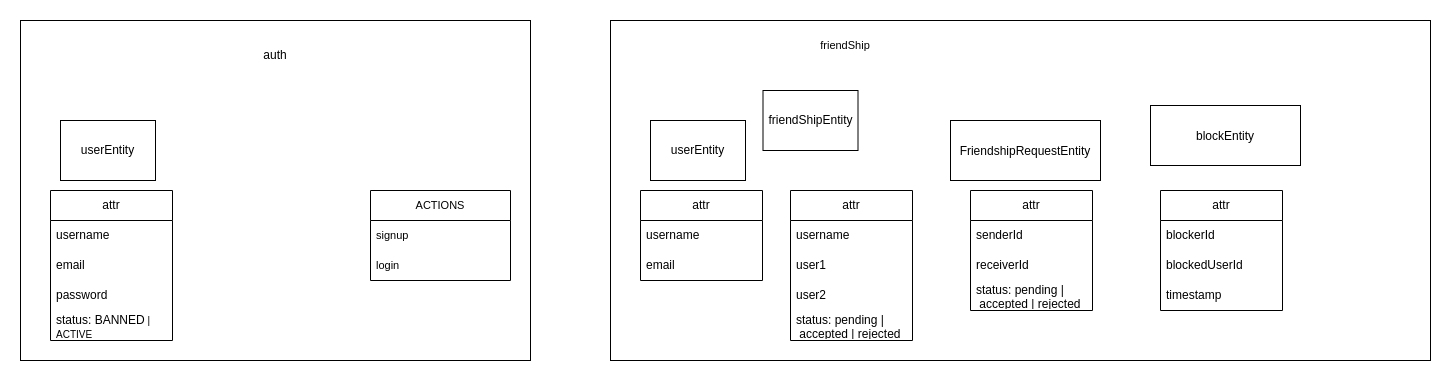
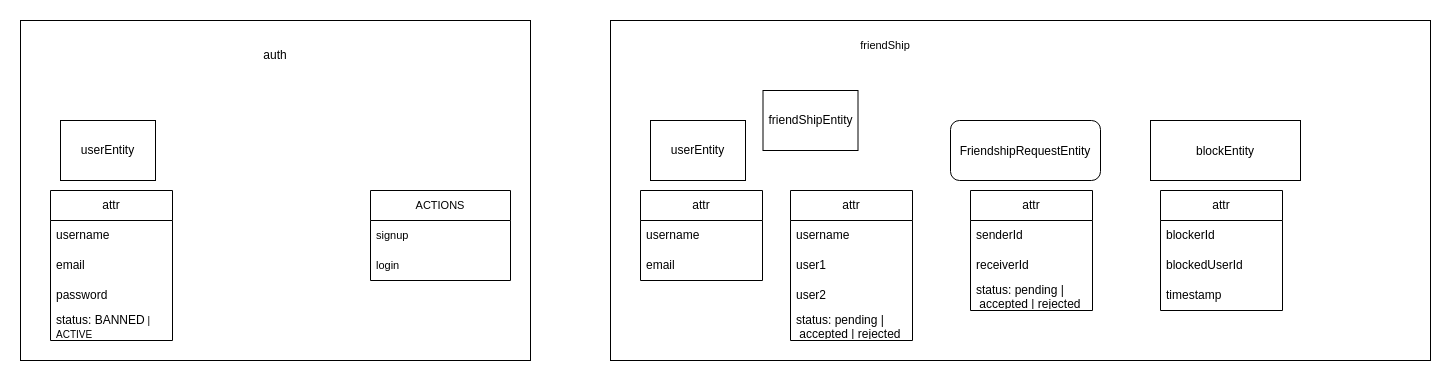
(846, 46) -> (886, 46)
(1226, 136) -> (1226, 151)
(1026, 151) -> (1026, 151)
